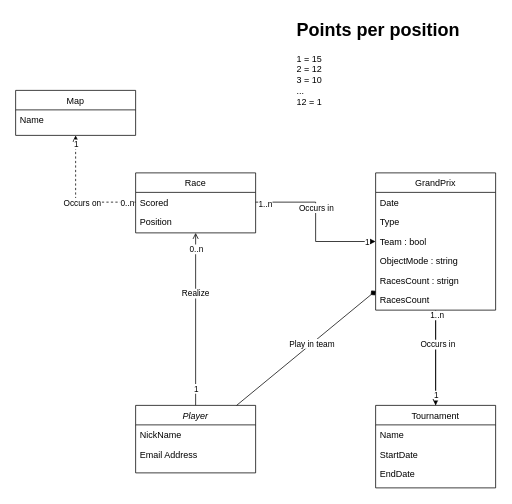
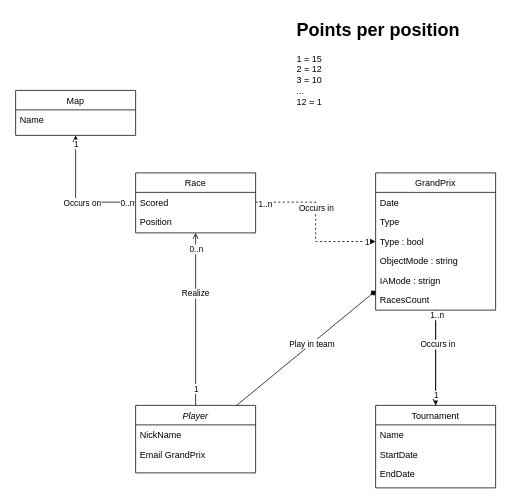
(75, 174) -> (75, 174)
(315, 226) -> (315, 226)
(403, 242) -> (403, 242)
(423, 281) -> (413, 281)
(169, 455) -> (173, 455)
